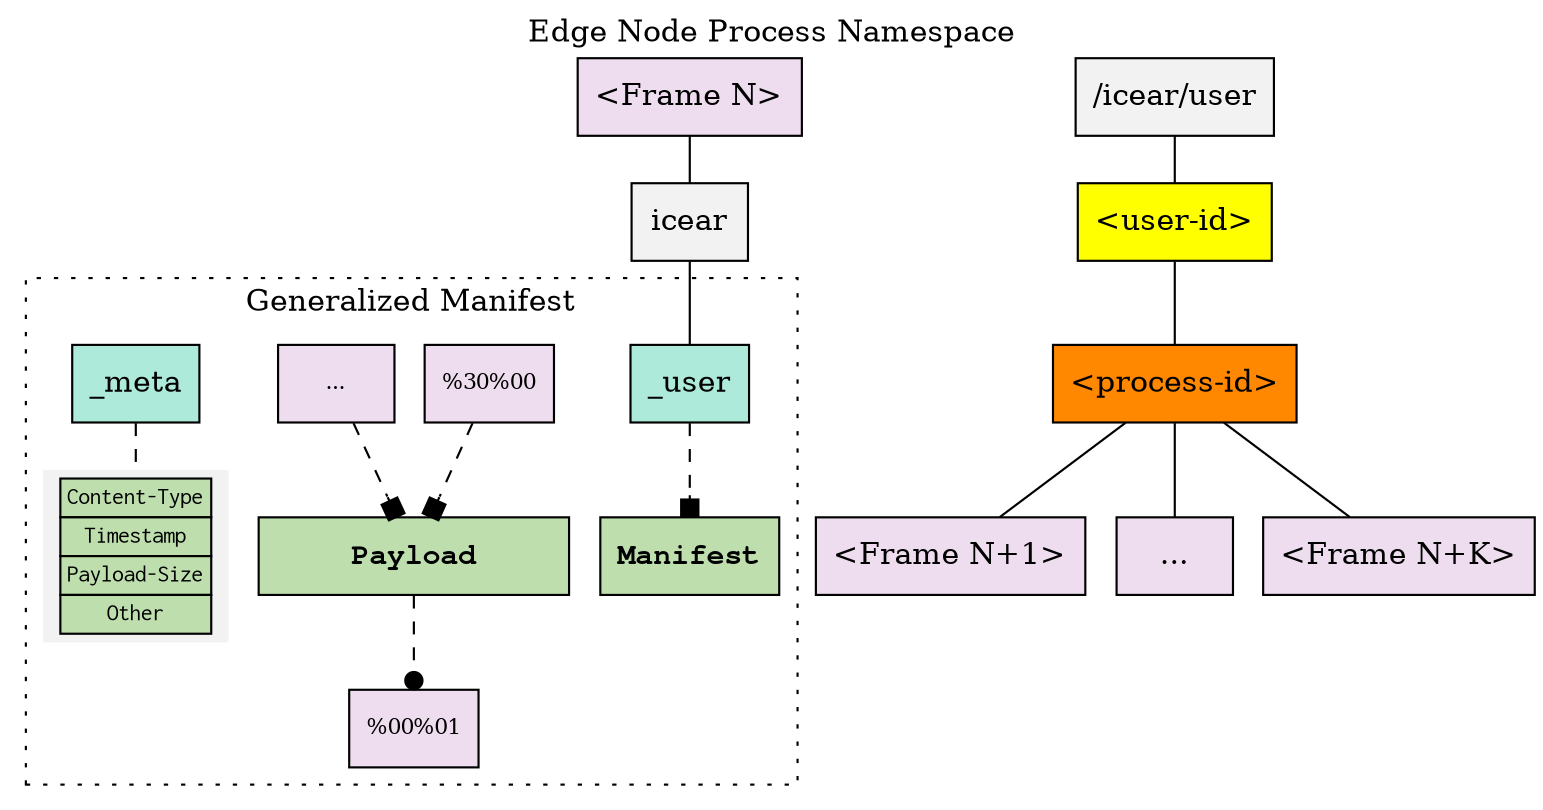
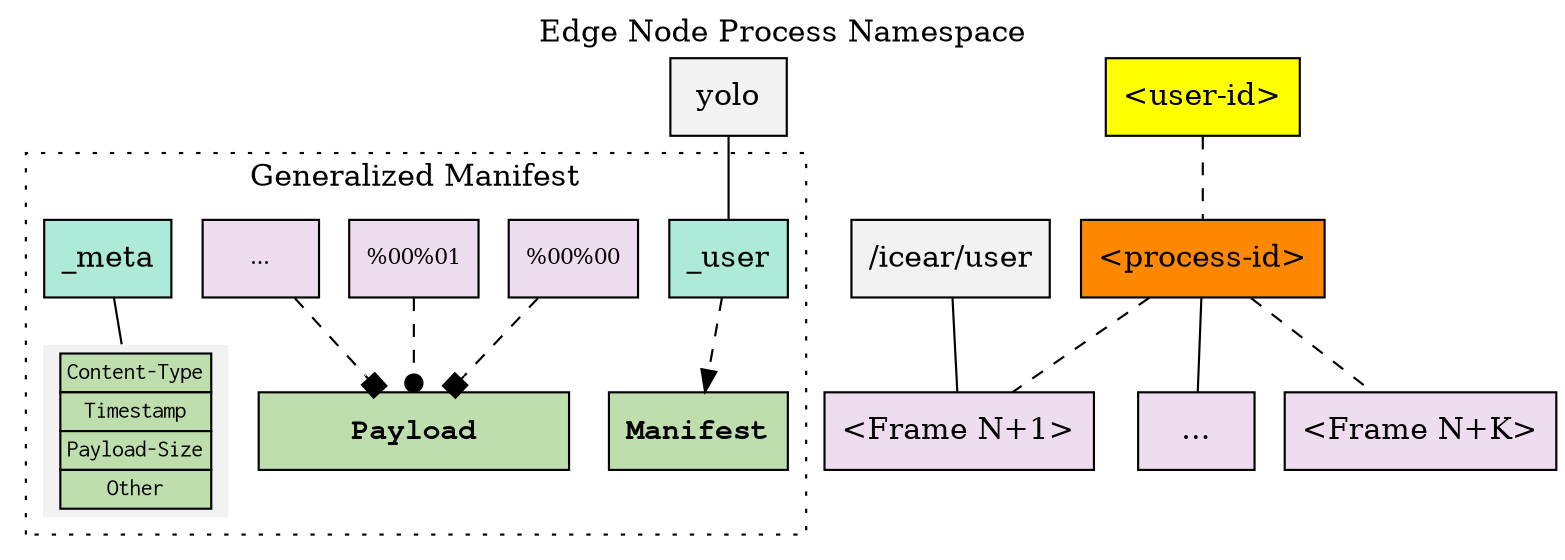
(690, 97) -> none
(1175, 160) -> (955, 345)
(690, 222) -> (729, 97)
(1175, 303) -> (1203, 178)
(489, 384) -> (573, 259)
(136, 446) -> (118, 321)
(690, 459) -> (715, 334)
(1063, 470) -> (1081, 345)
(1287, 470) -> (1312, 345)
(414, 634) -> (414, 336)
